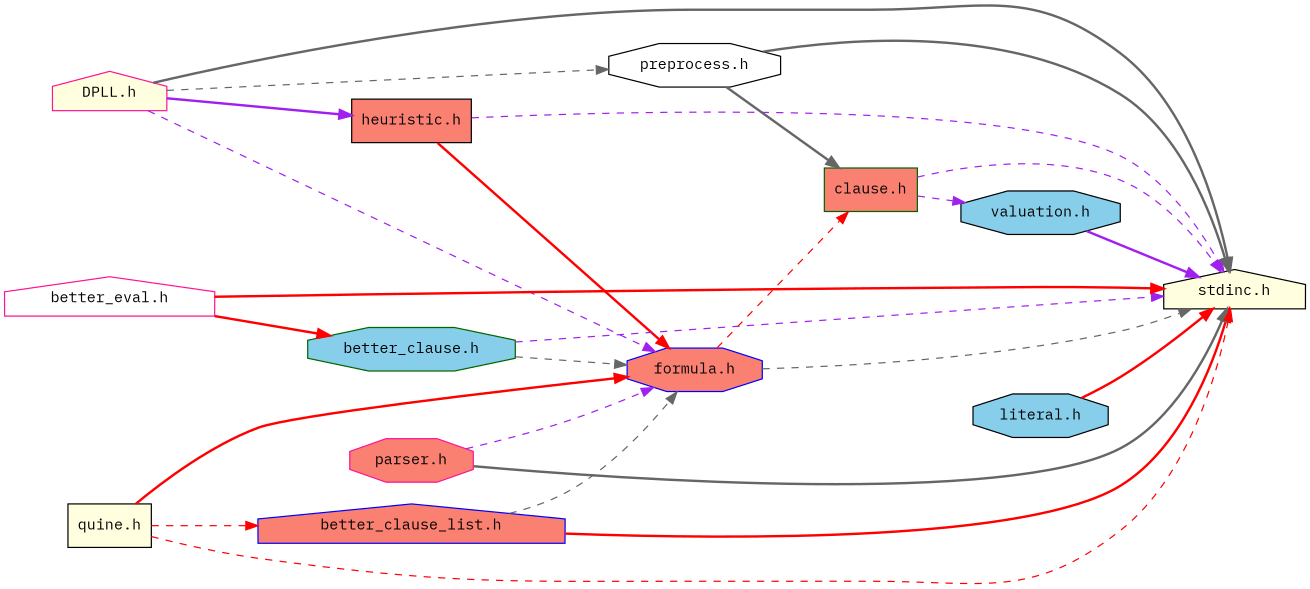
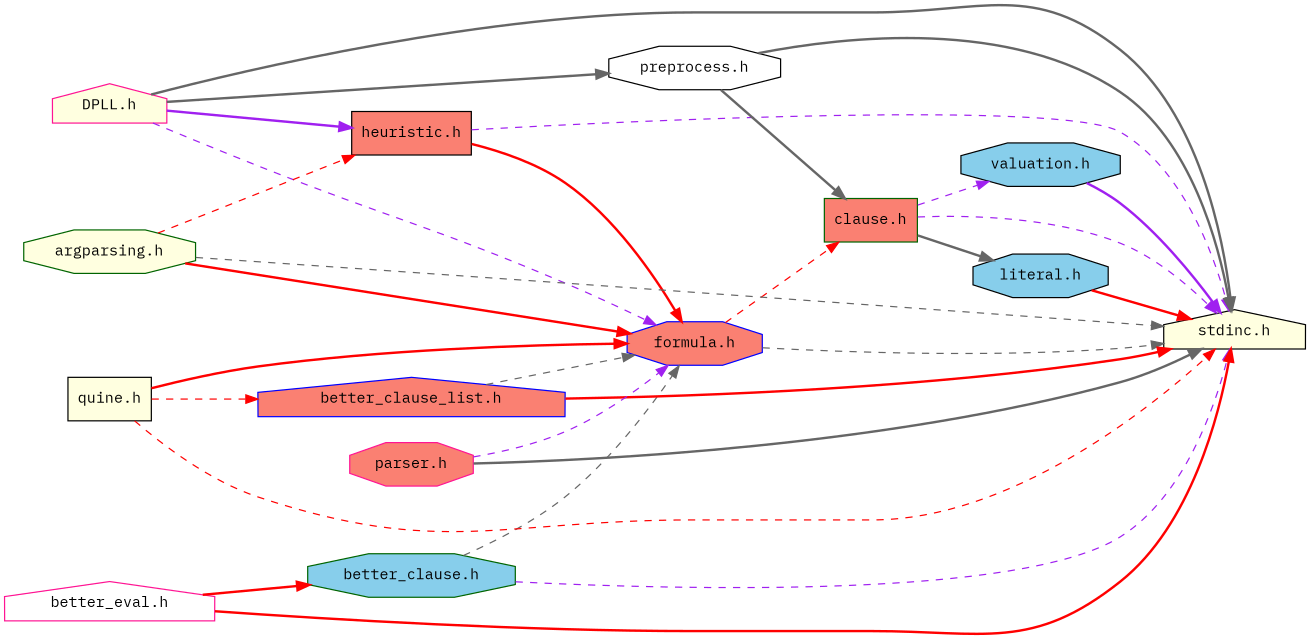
(381, 80) -> (381, 88)
none -> (949, 246)
none -> (110, 252)
